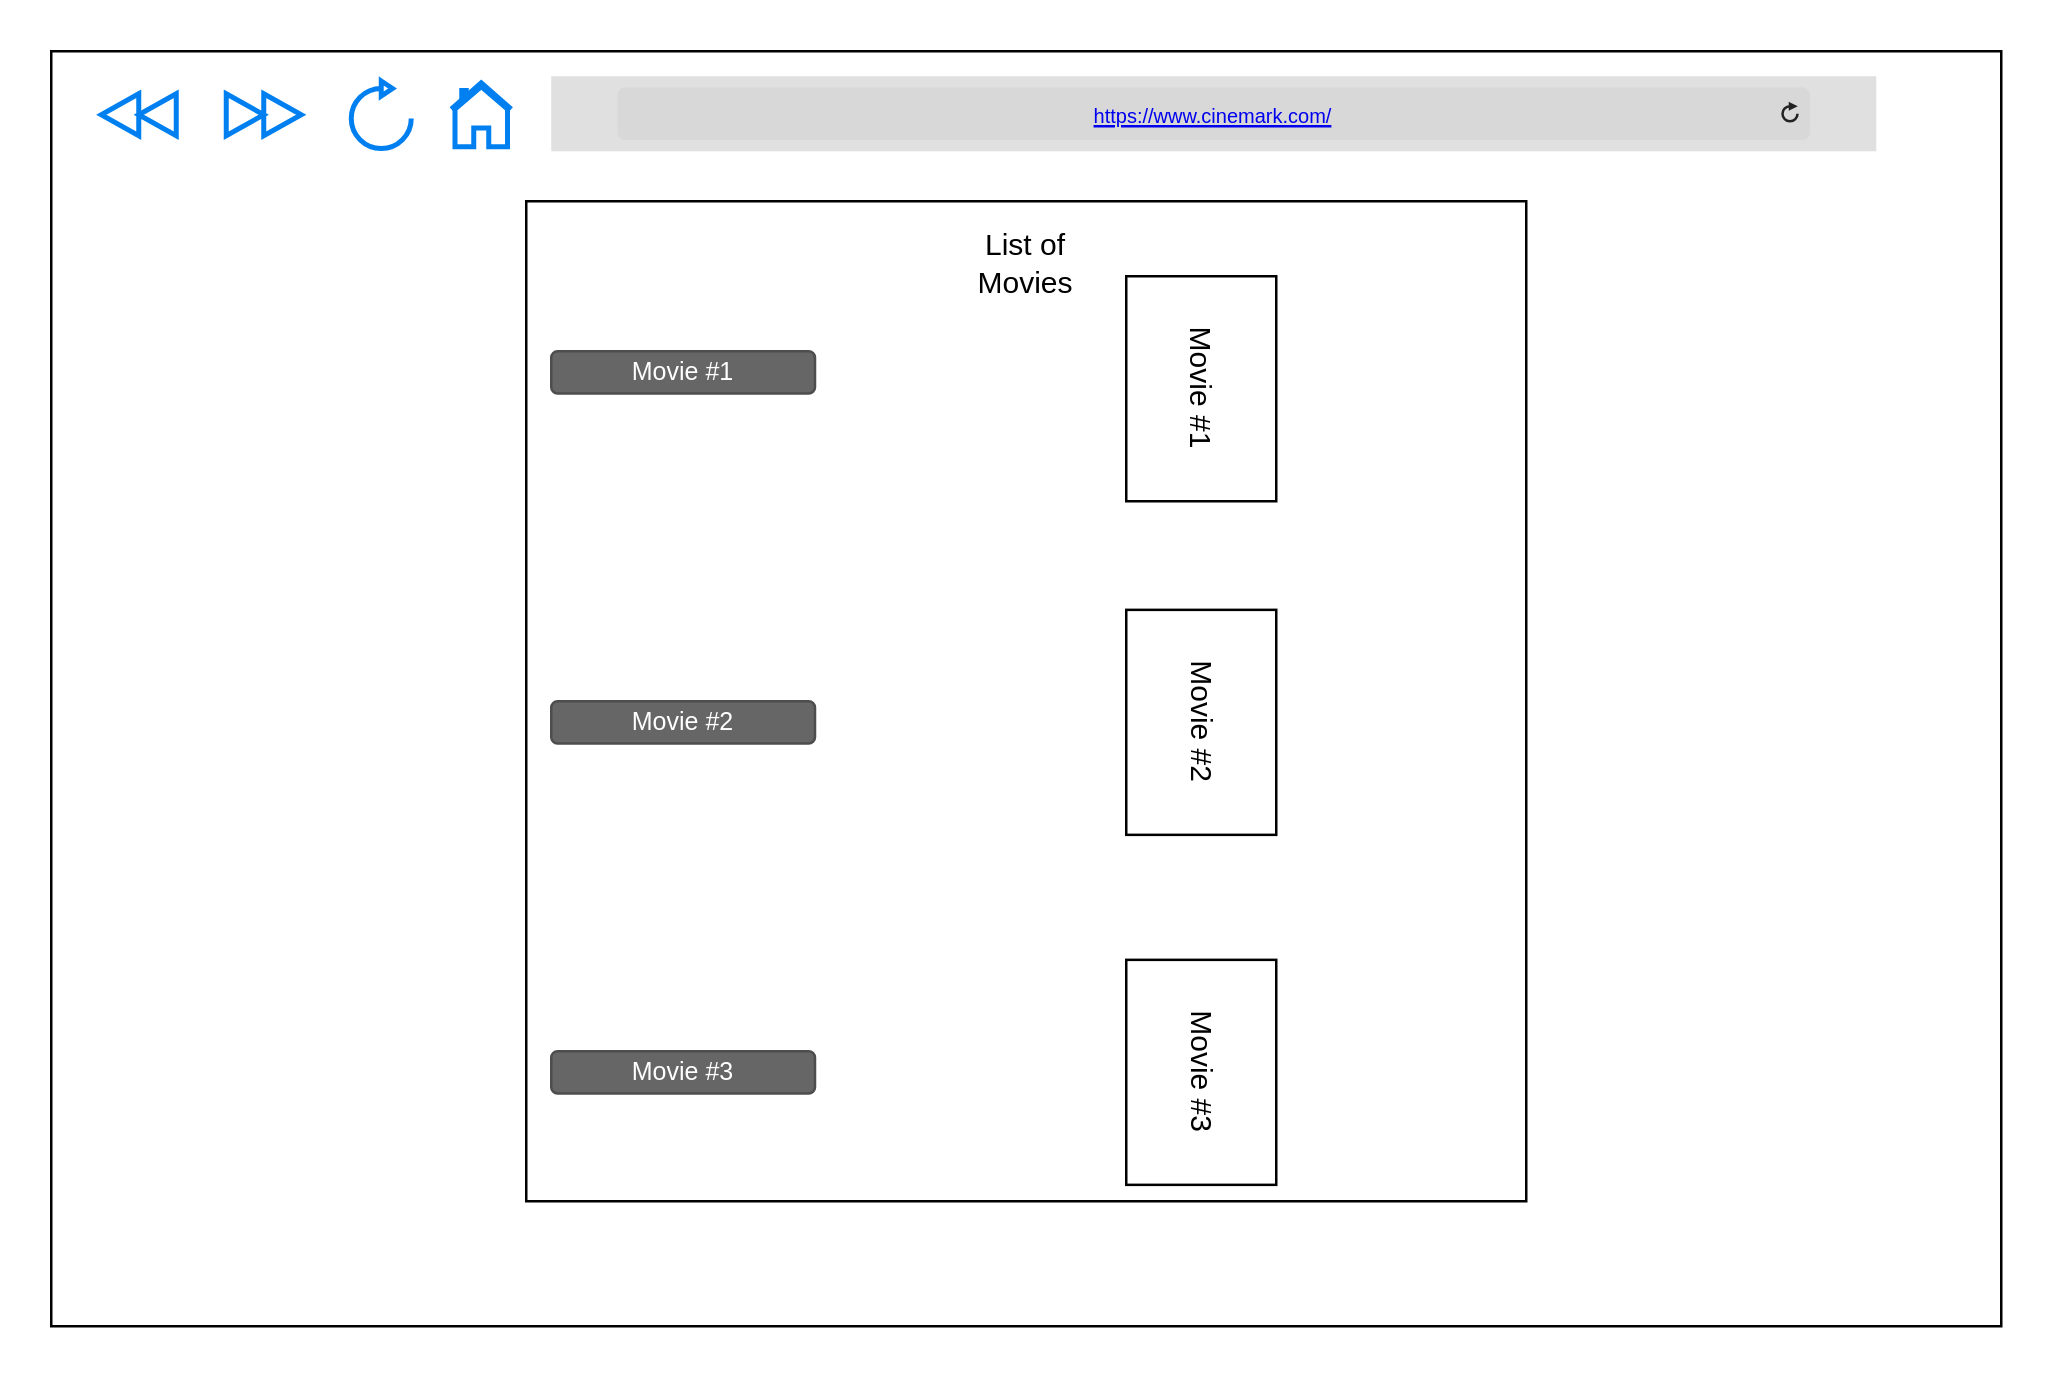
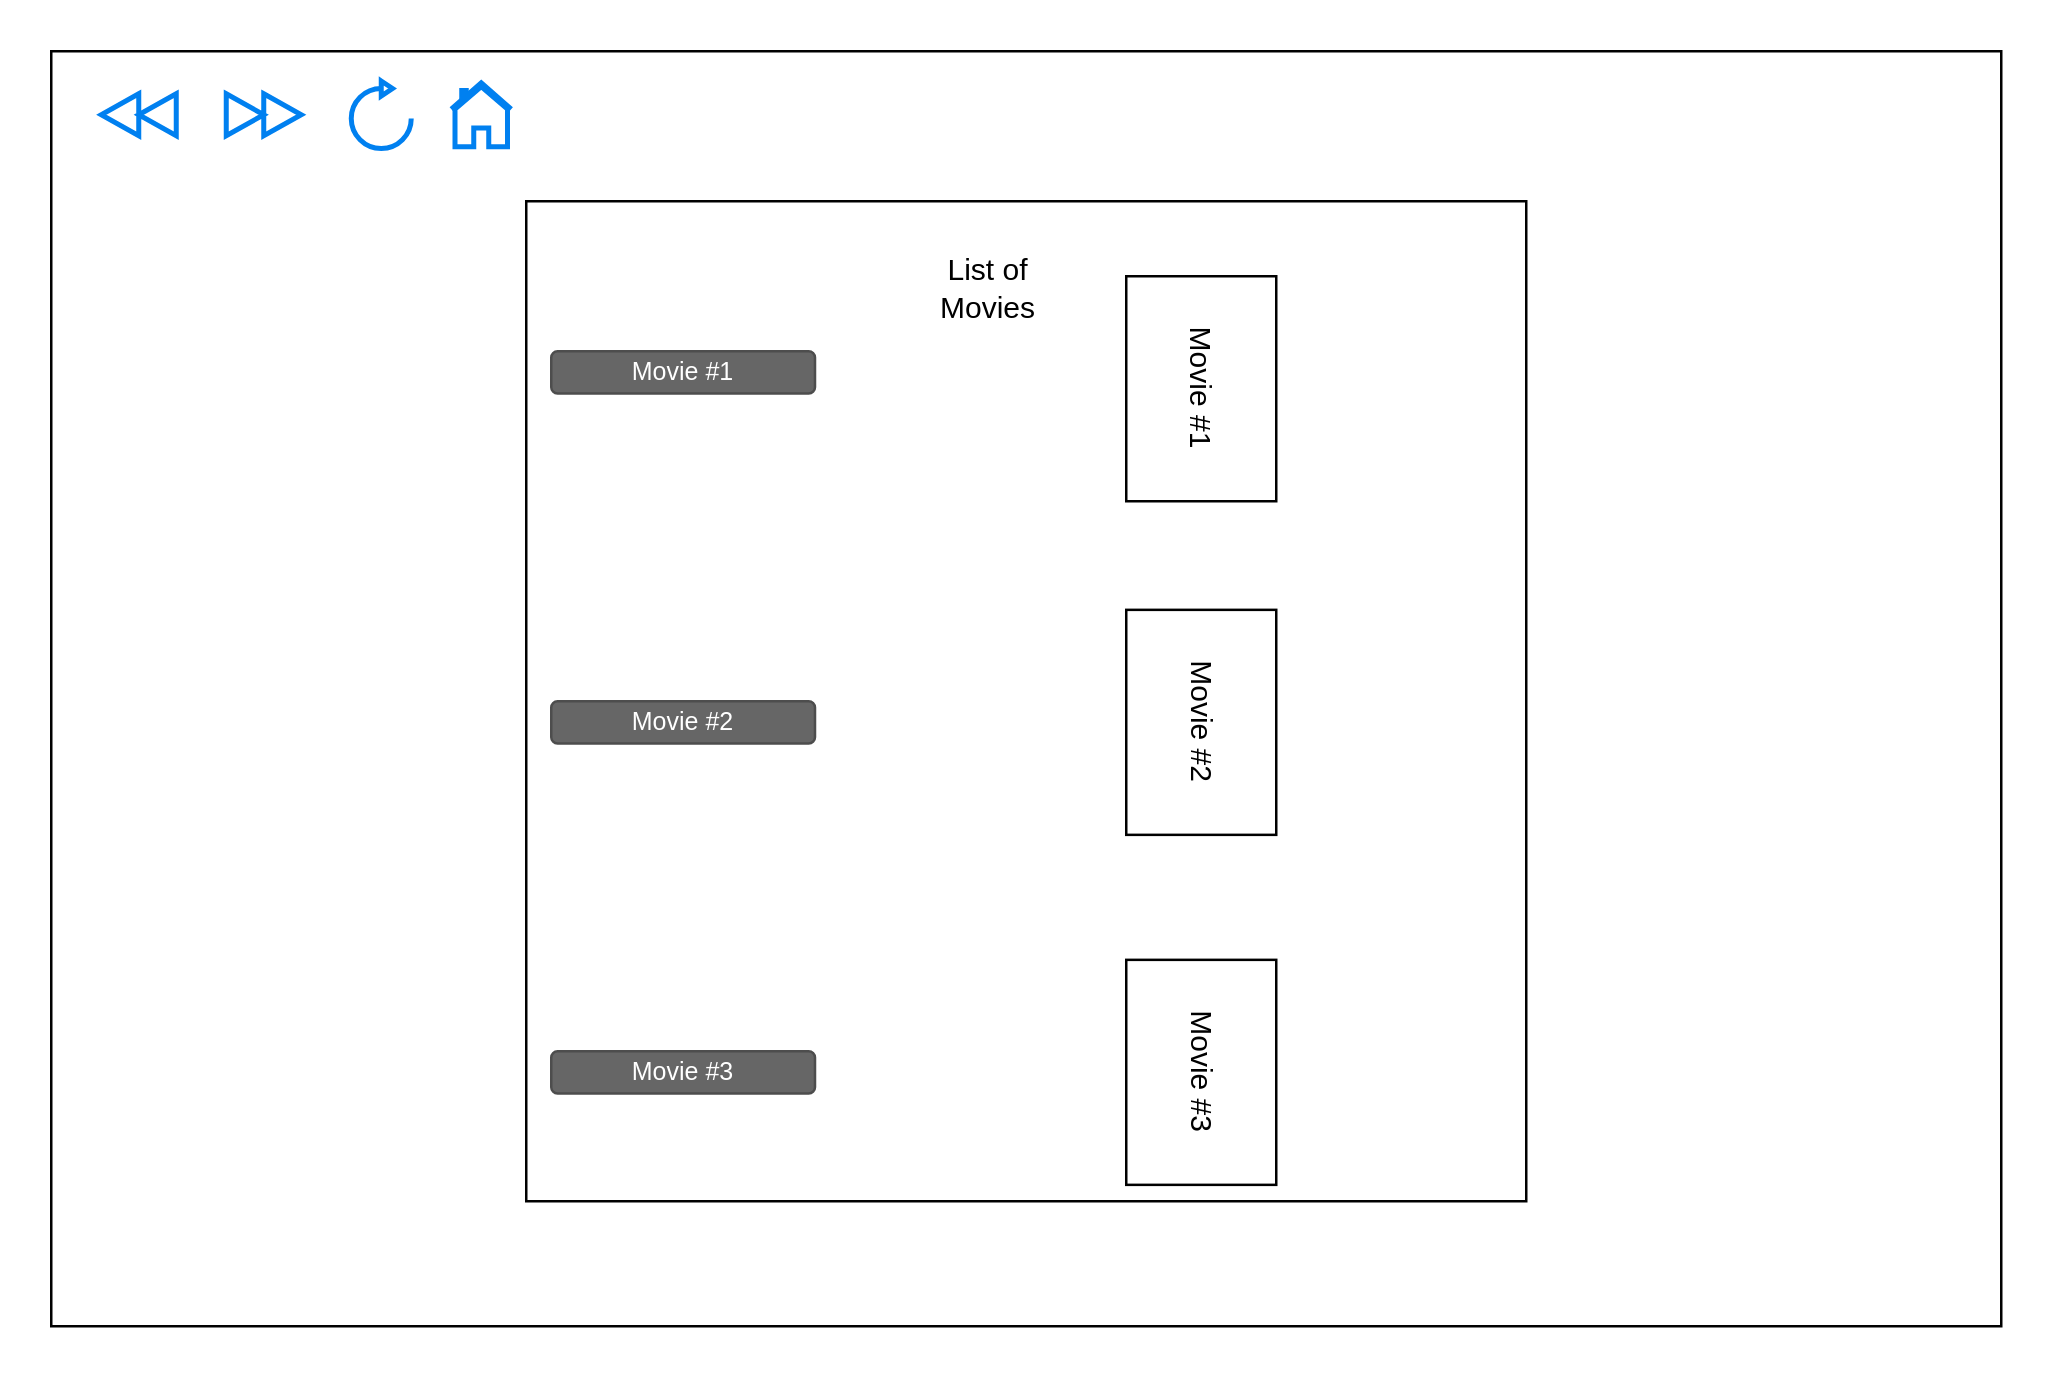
(1214, 114) -> none
(1026, 264) -> (989, 289)
